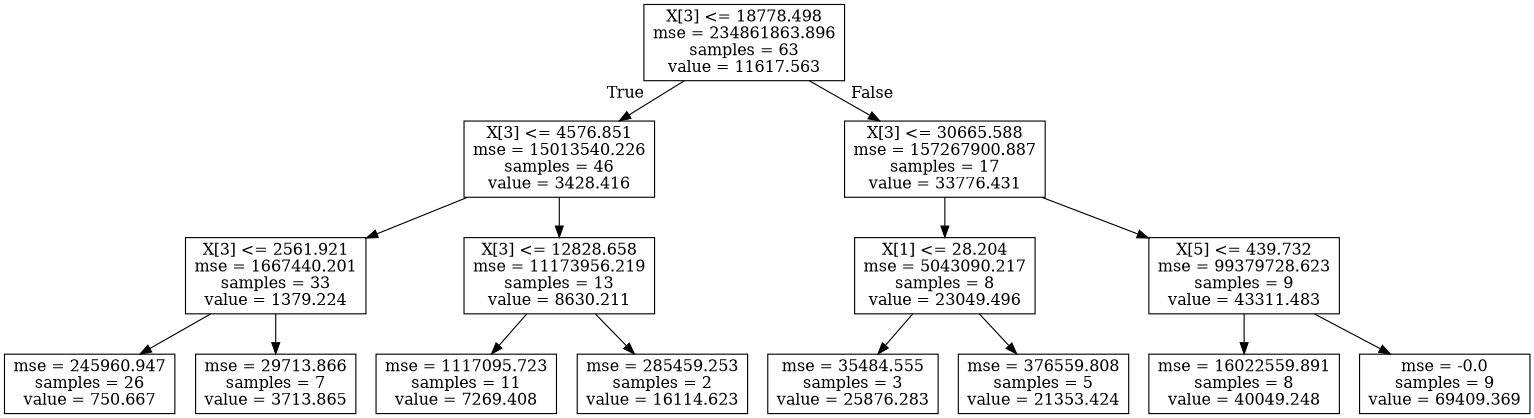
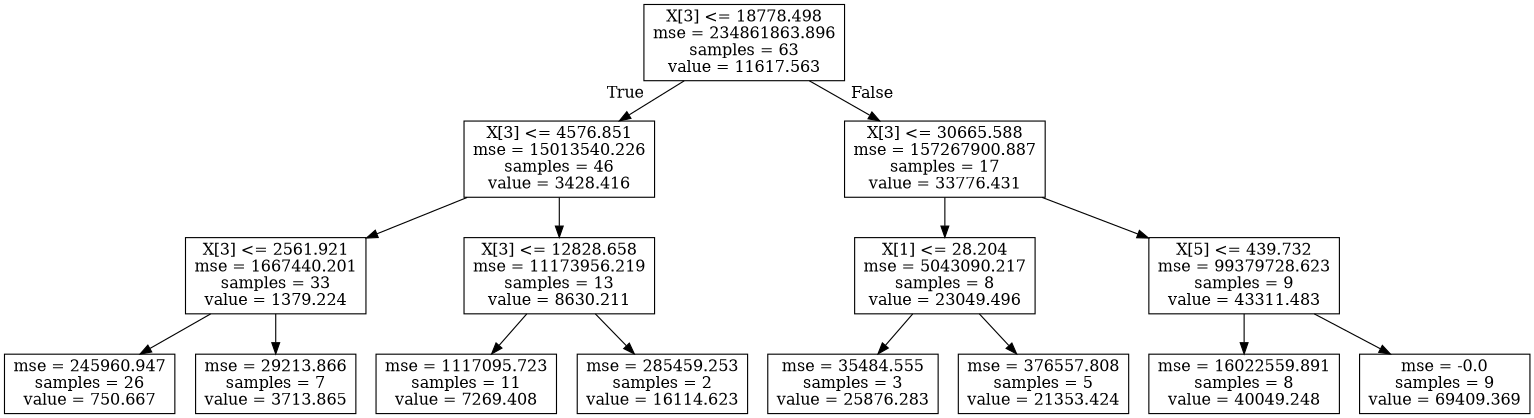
(276, 384) -> (276, 384)
(1043, 384) -> (1043, 384)
